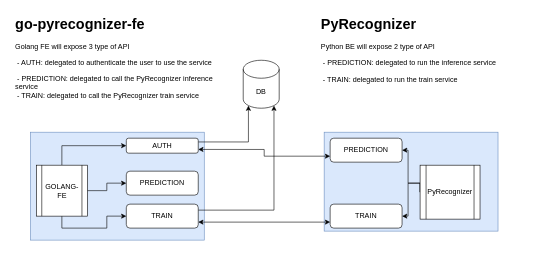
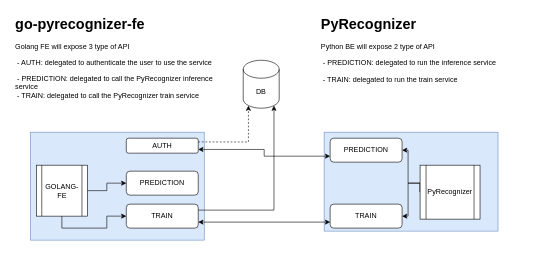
(239, 142) -> (239, 142)
(62, 146) -> none
